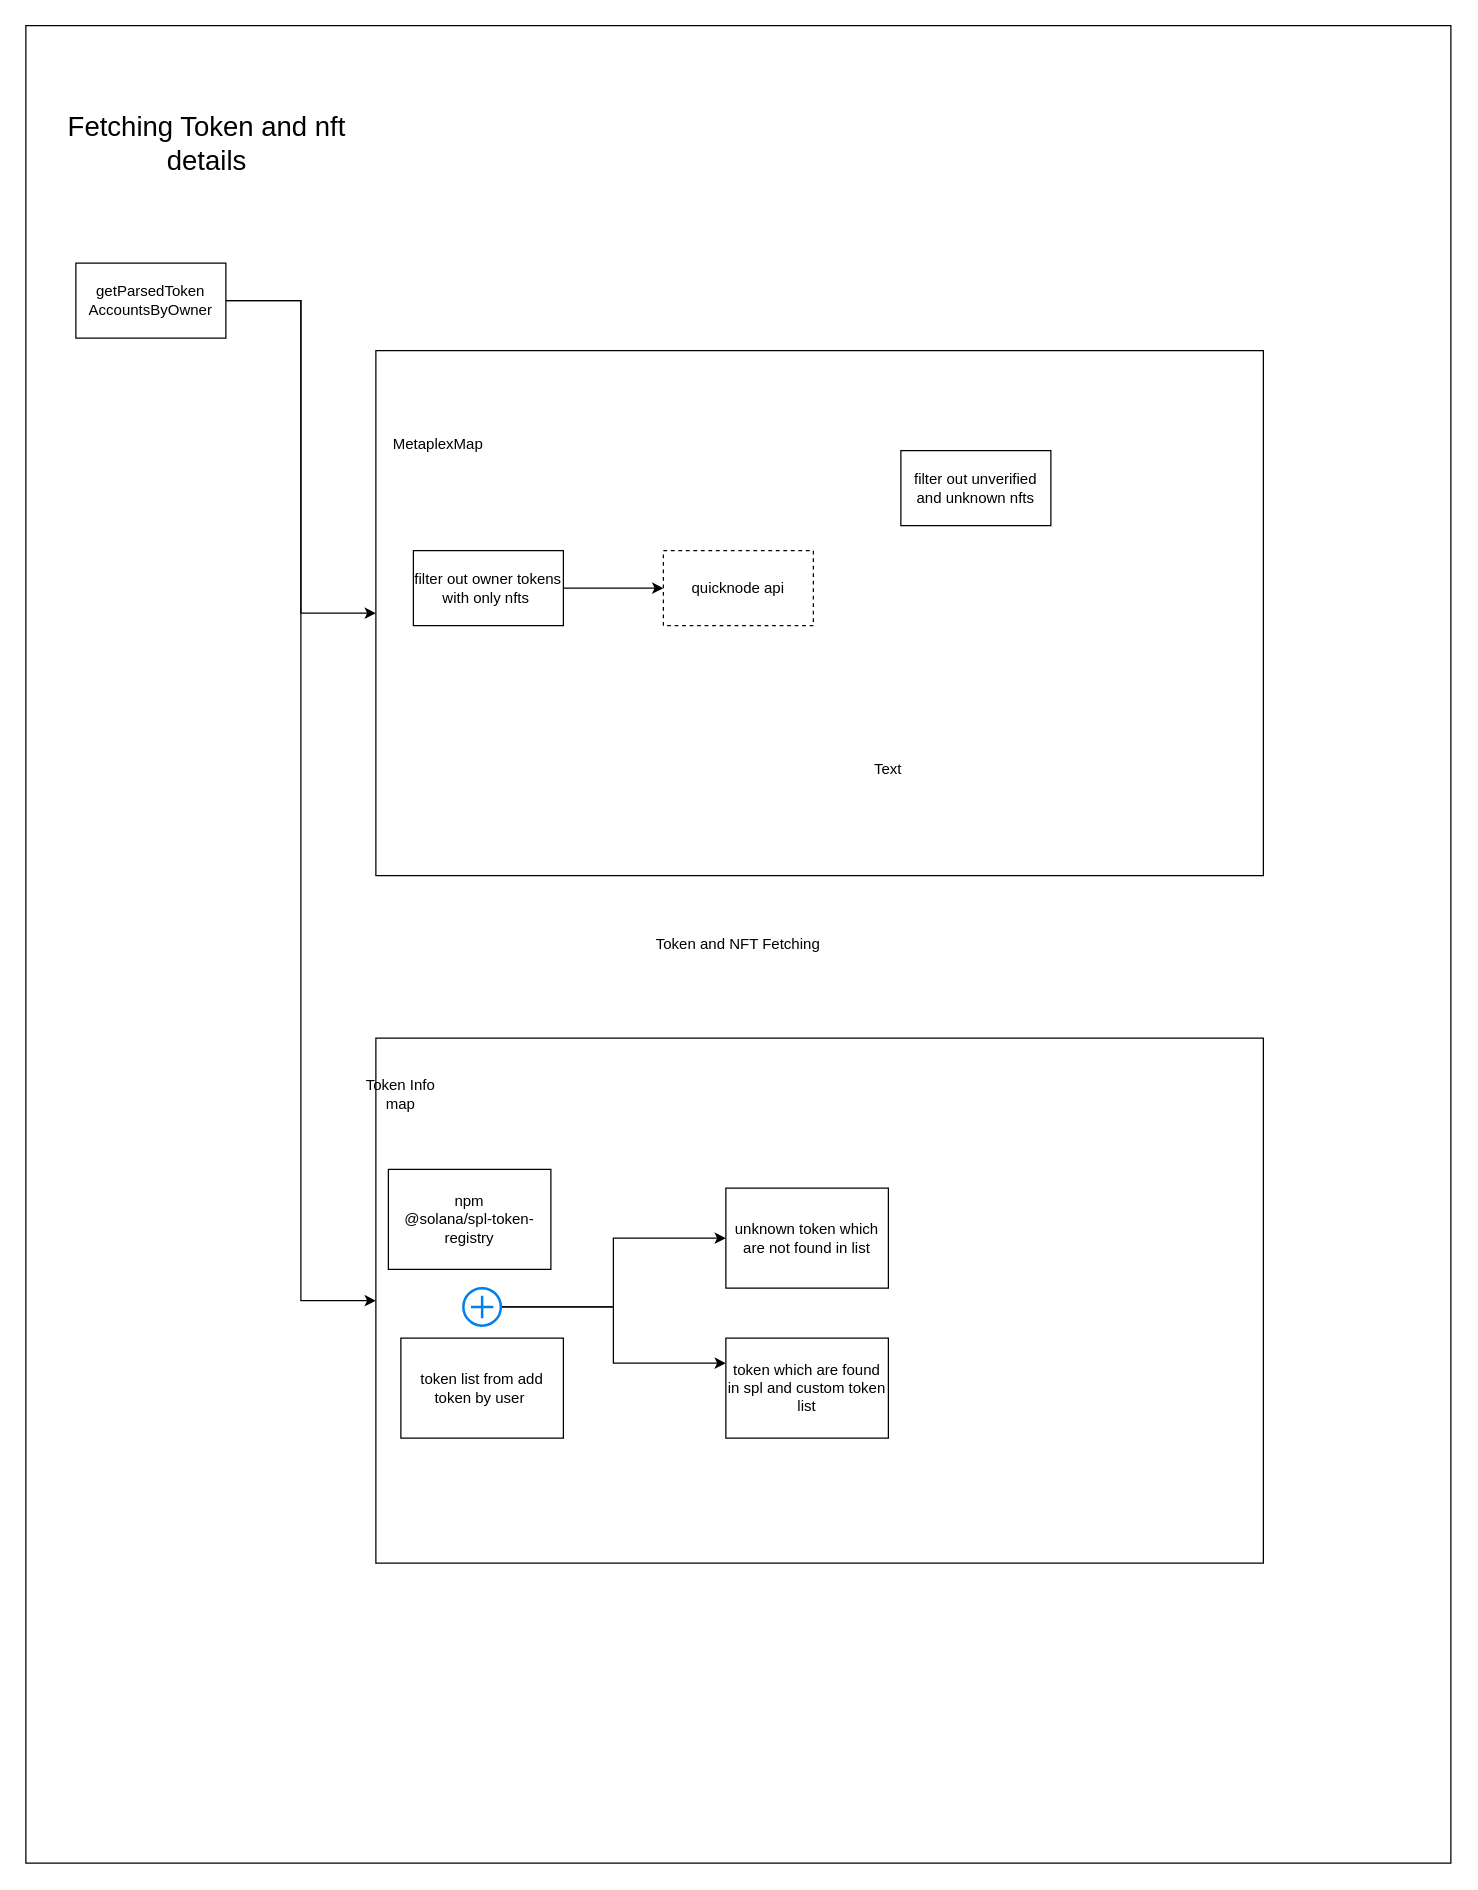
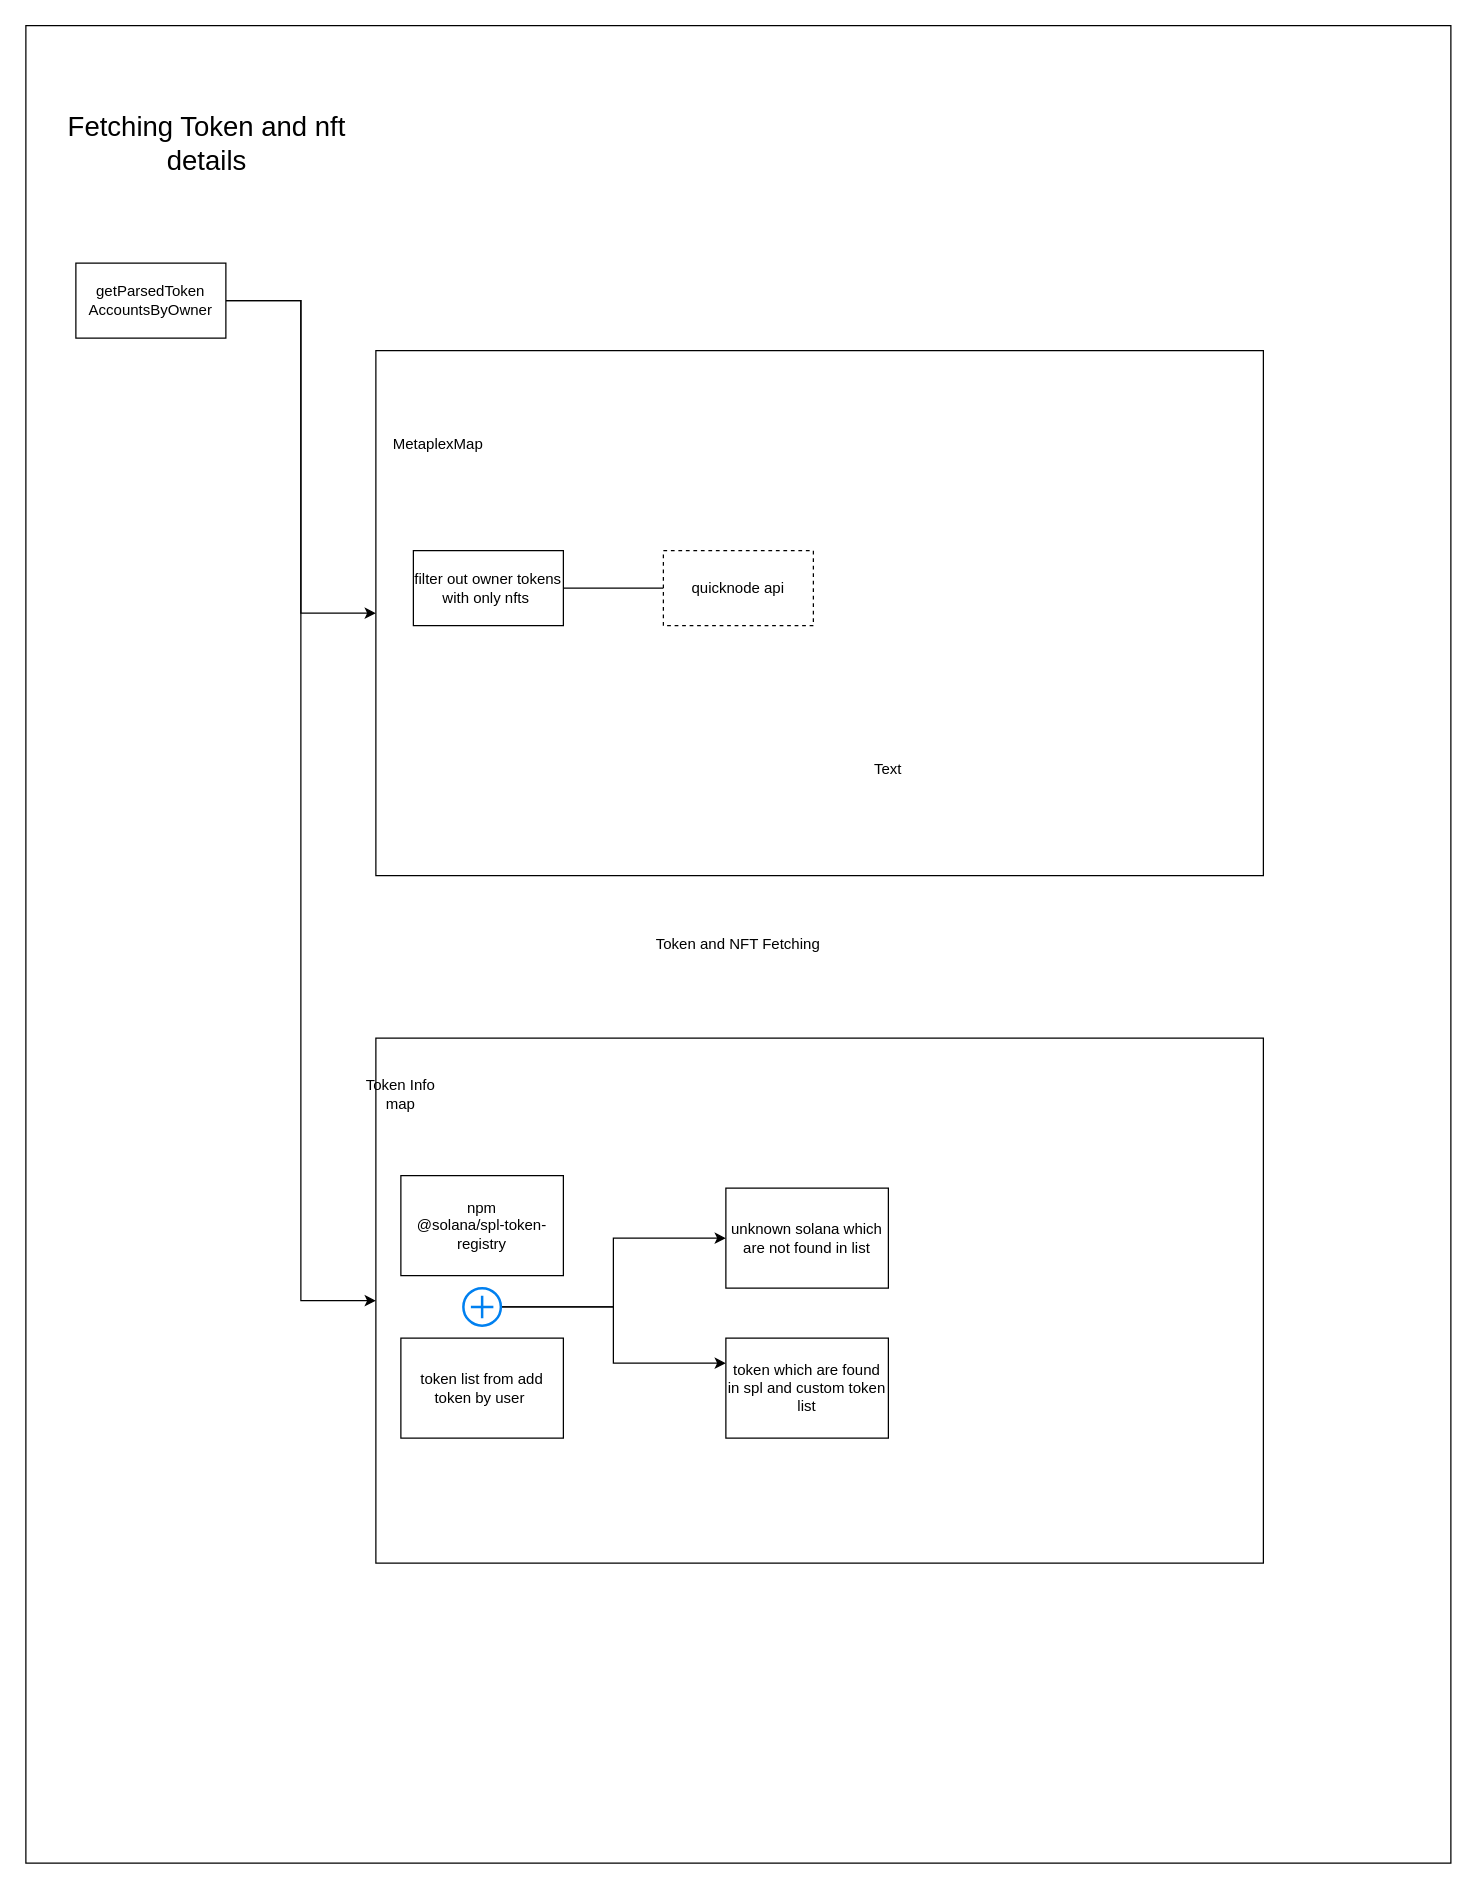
(976, 488) -> none
(653, 588) -> (657, 588)
(469, 1219) -> (482, 1226)
(807, 1238) -> (807, 1238)
